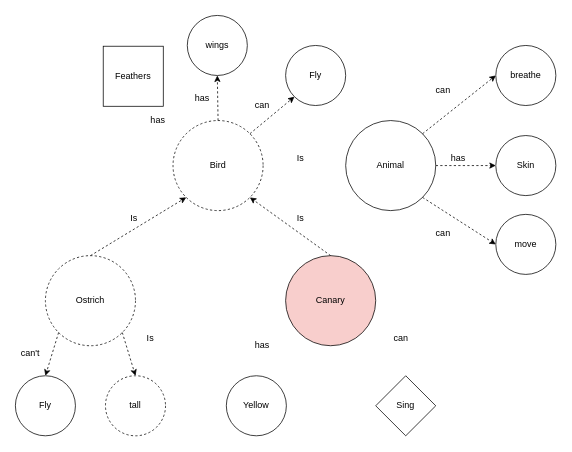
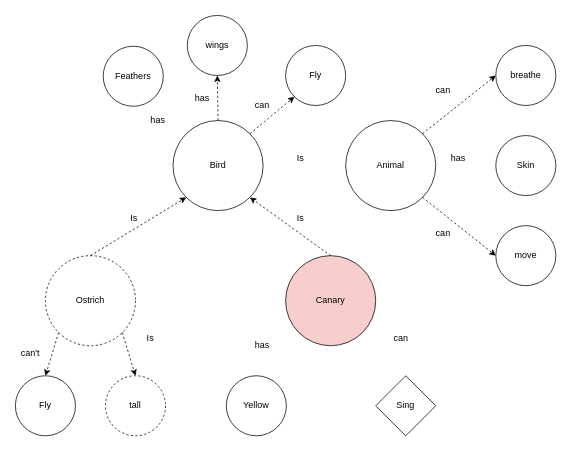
(133, 76) -> (133, 76)
(218, 165) -> (218, 165)
(462, 165) -> none
(525, 244) -> (525, 255)
